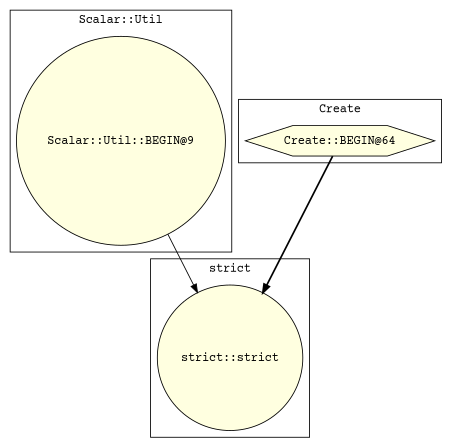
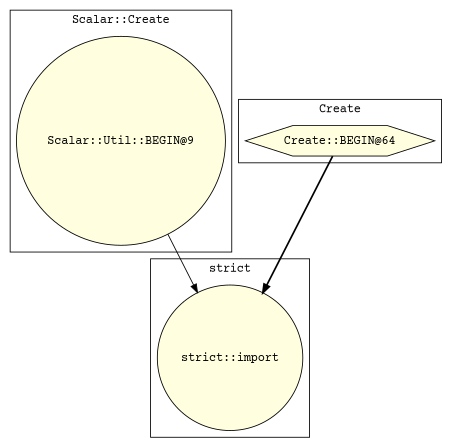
(121, 20) -> (121, 20)
(230, 358) -> (230, 358)
